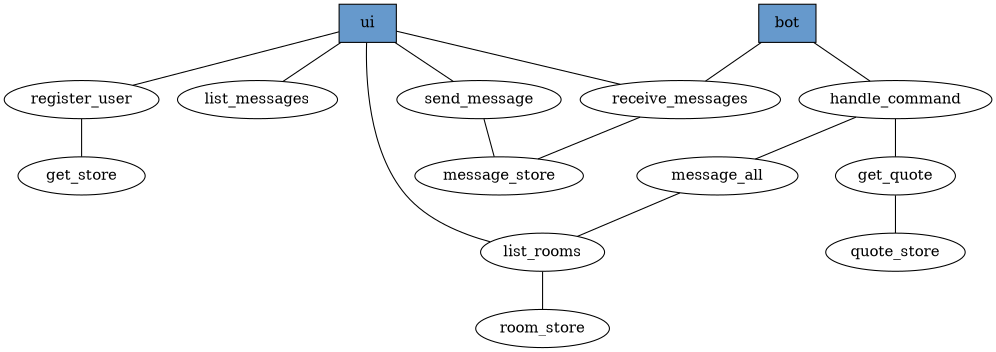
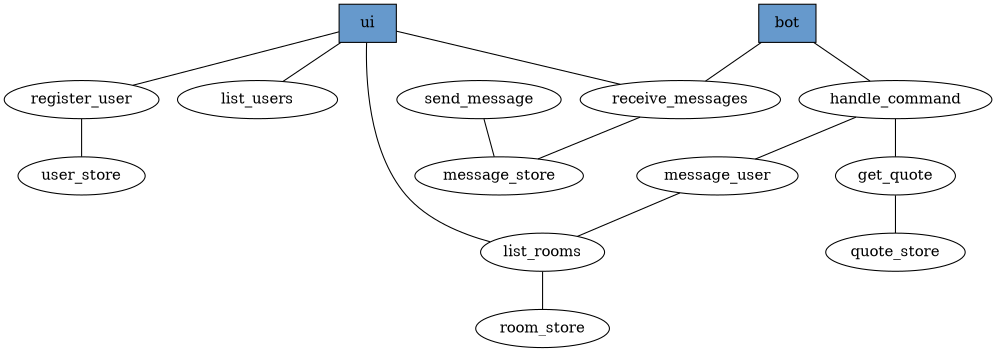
(424, 62) -> none
(258, 100) -> (258, 100)
(82, 176) -> (82, 176)
(717, 176) -> (717, 176)
